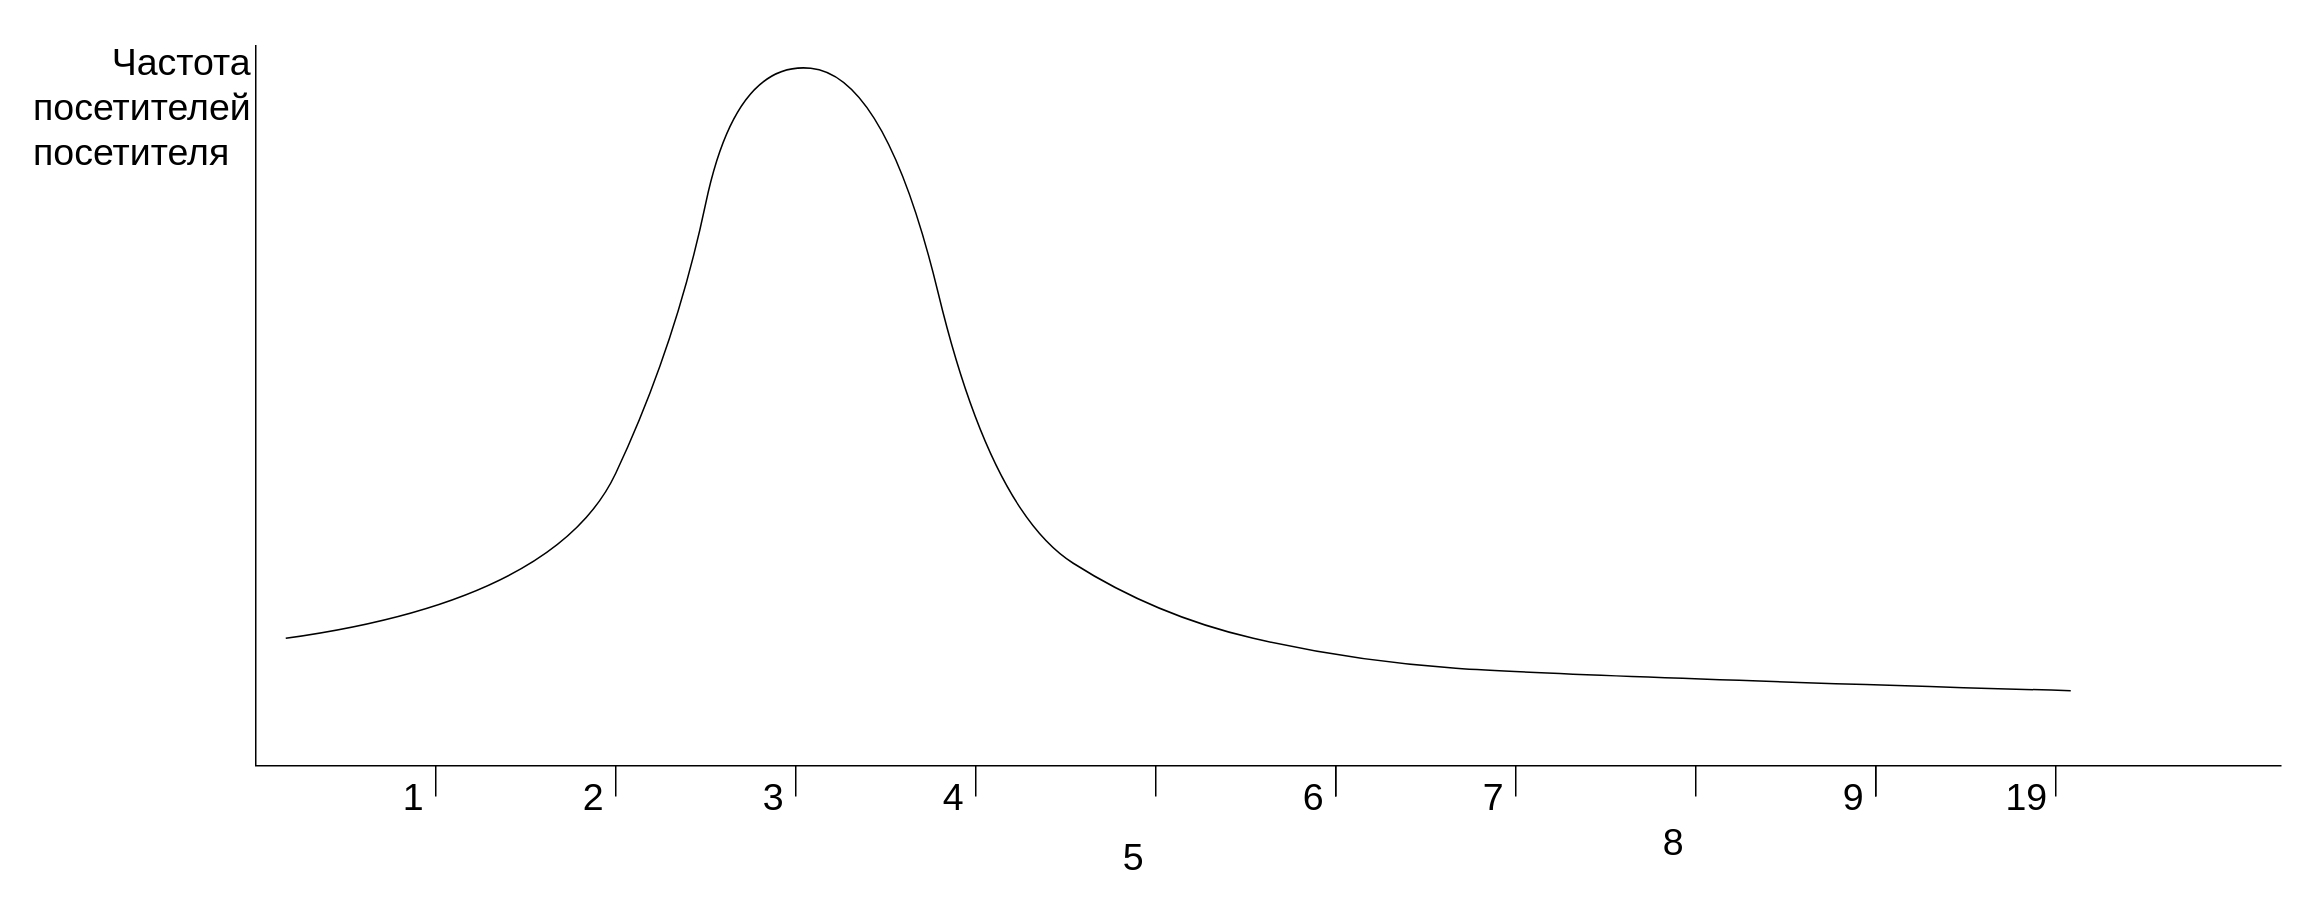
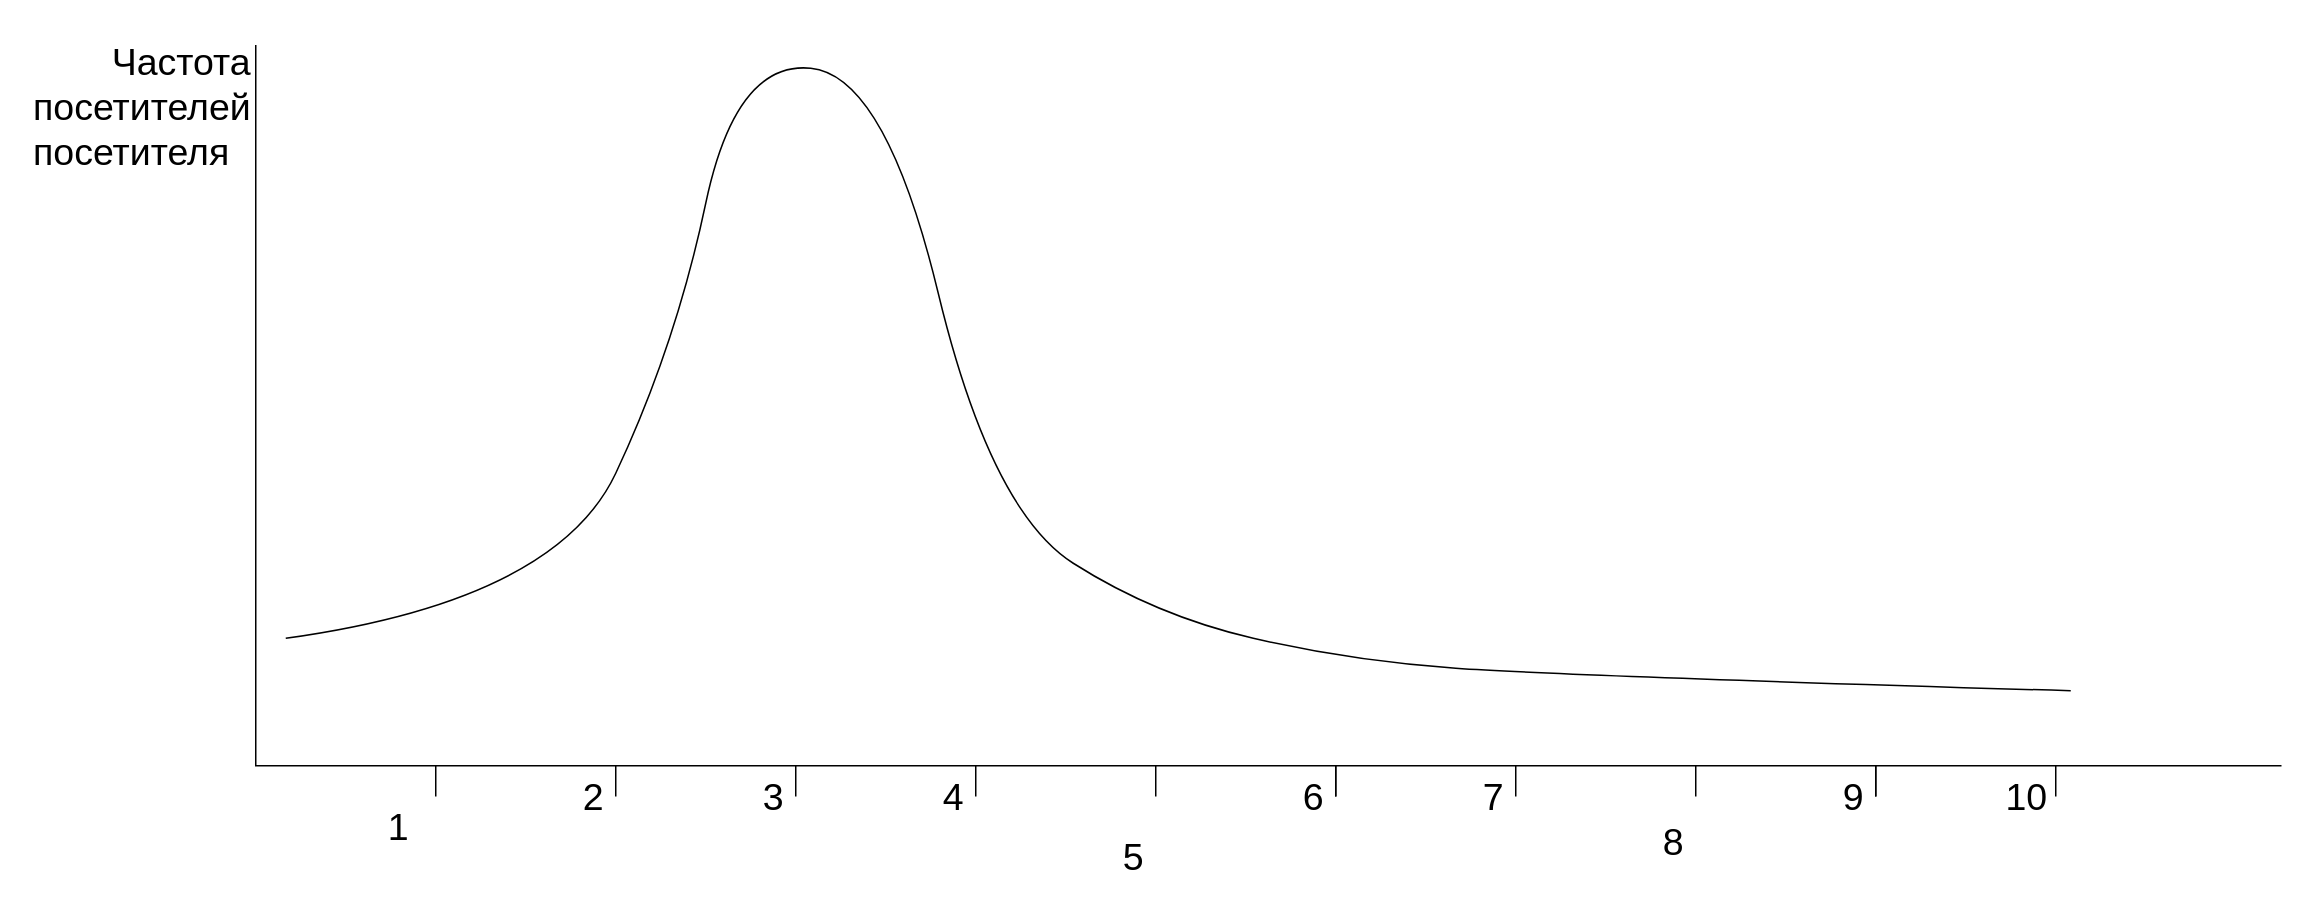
(413, 796) -> (398, 826)
(2027, 796) -> (2027, 796)
